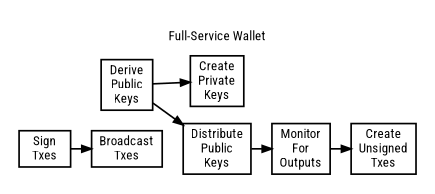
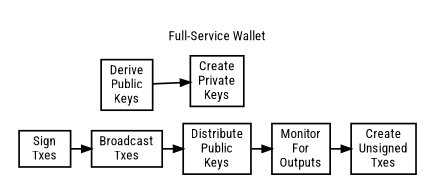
(164, 111) -> (168, 149)
